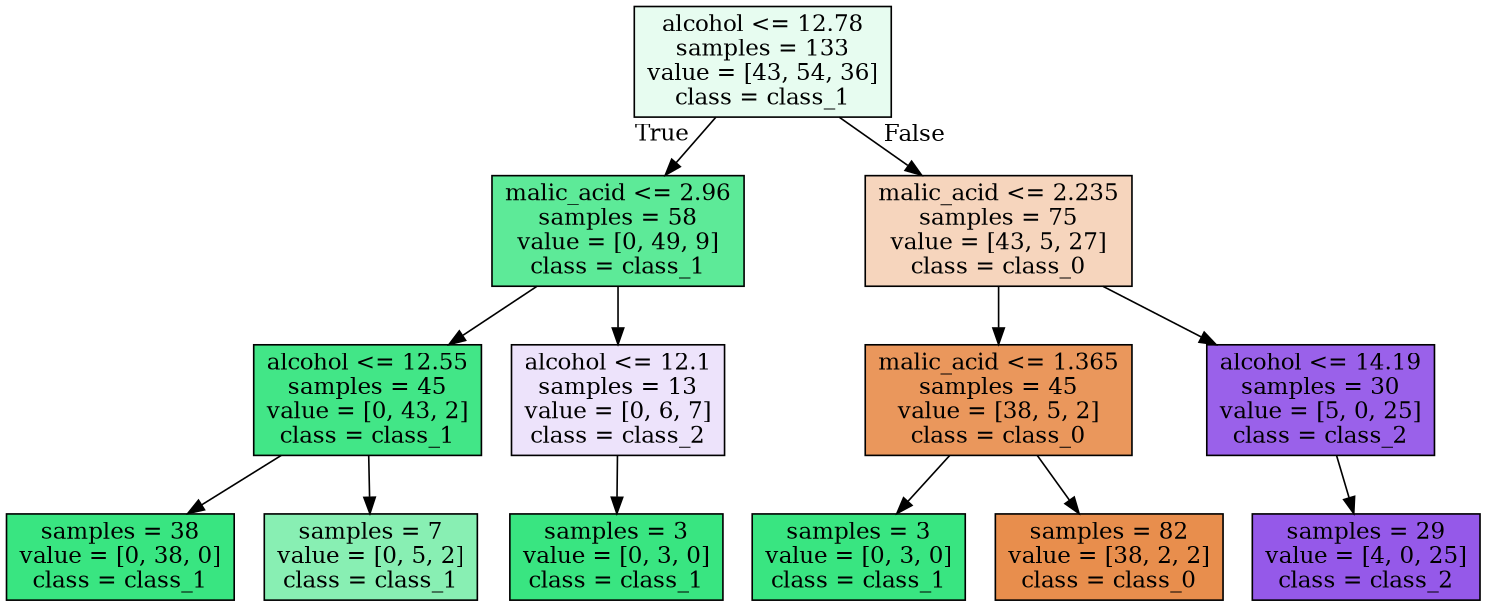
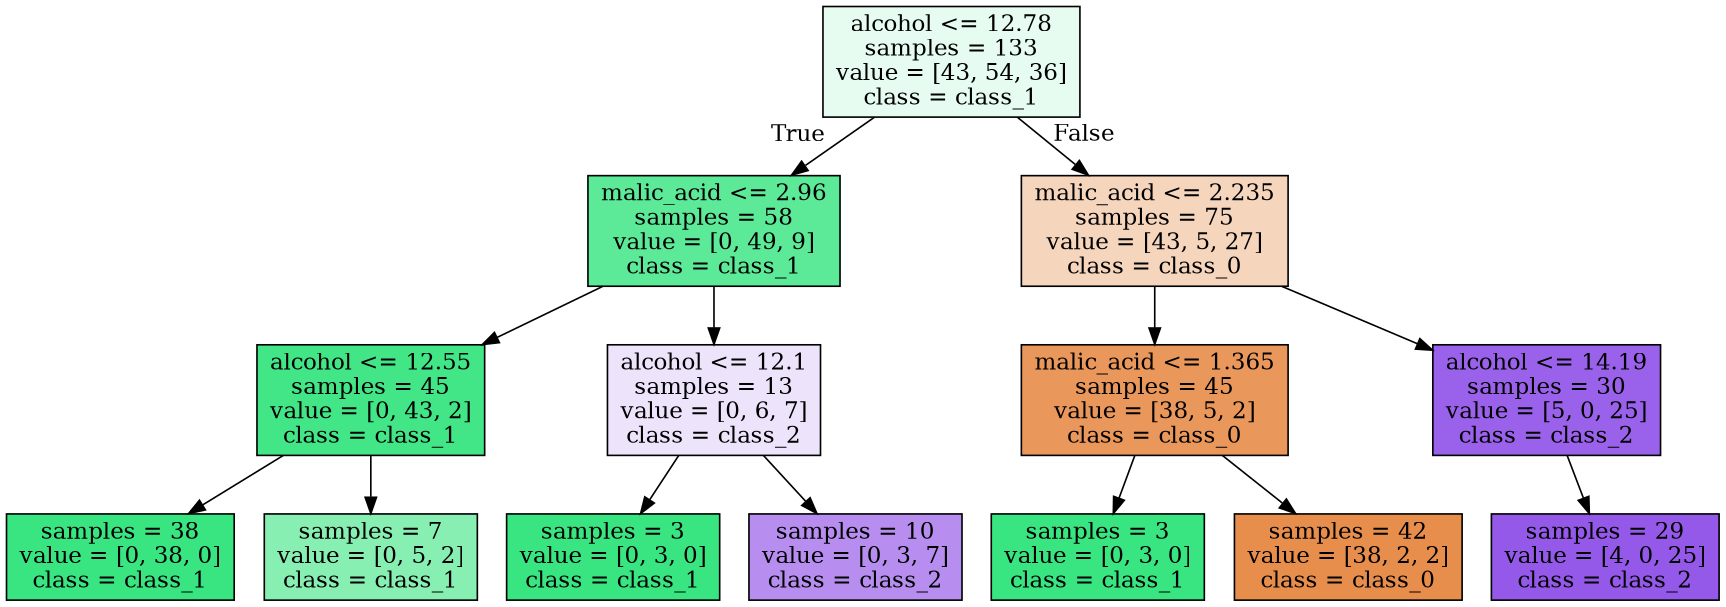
none -> (855, 557)
(1109, 557) -> (1348, 557)
